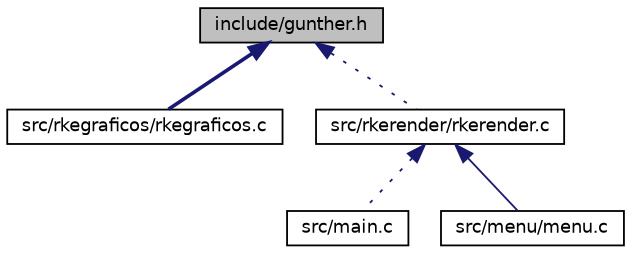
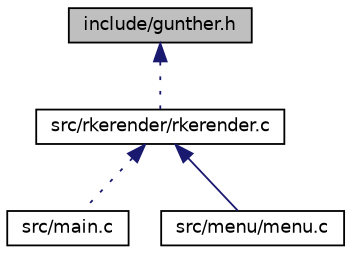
(145, 127) -> none
